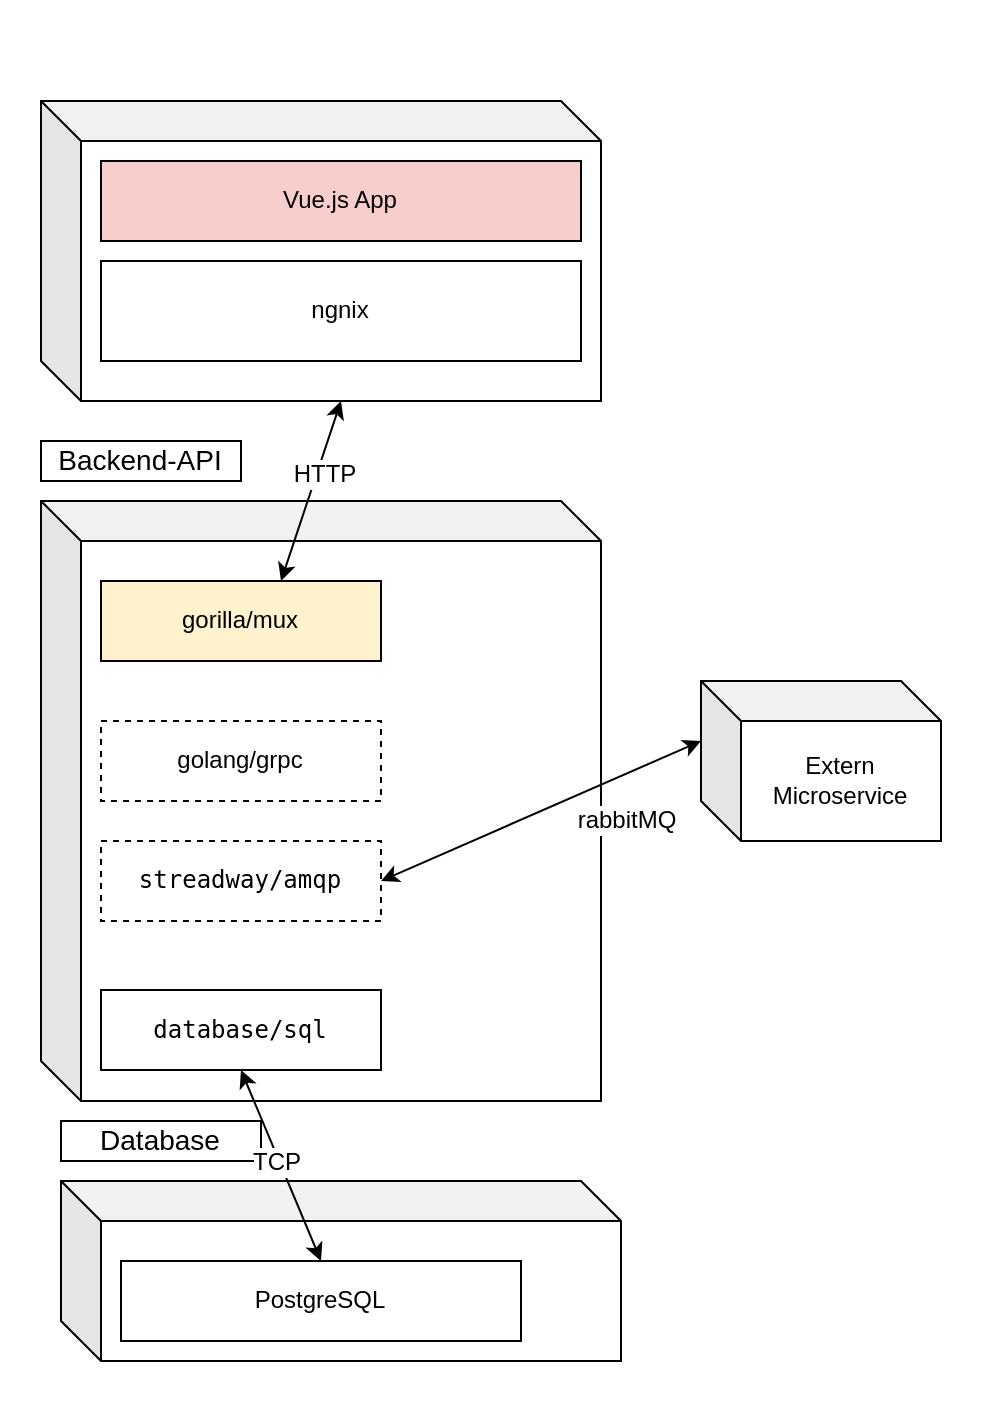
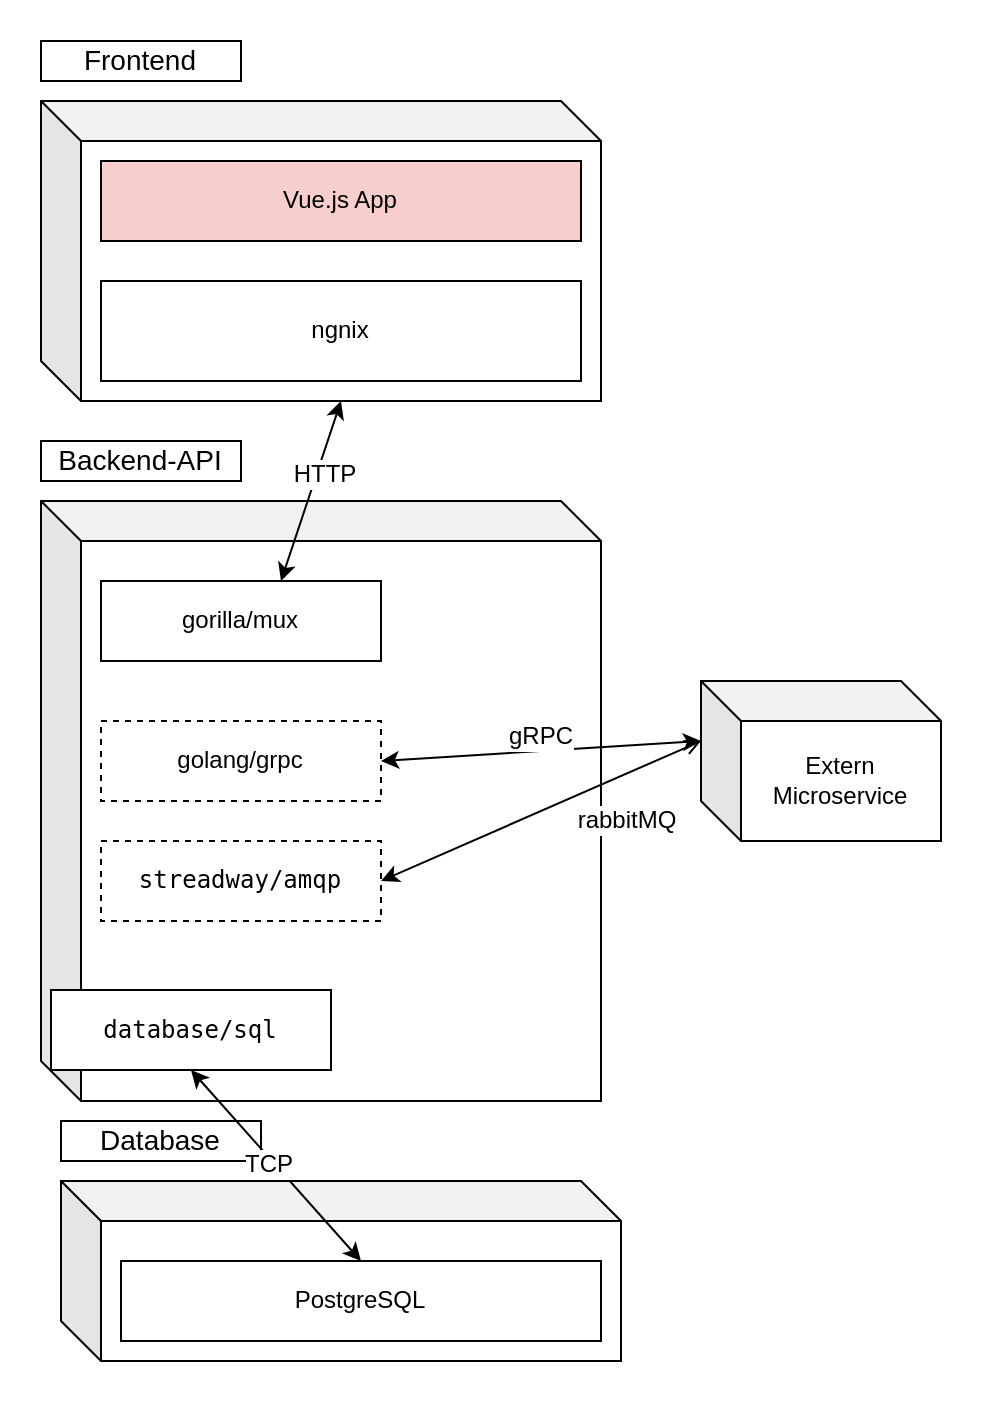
none -> (141, 61)
(341, 311) -> (341, 331)
(241, 621) -> (241, 621)
(686, 748) -> (689, 746)
none -> (463, 756)
(241, 1030) -> (191, 1030)
(321, 1301) -> (361, 1301)
